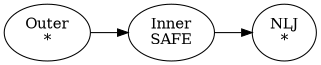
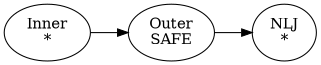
(47, 33) -> (47, 33)
(171, 33) -> (171, 33)
